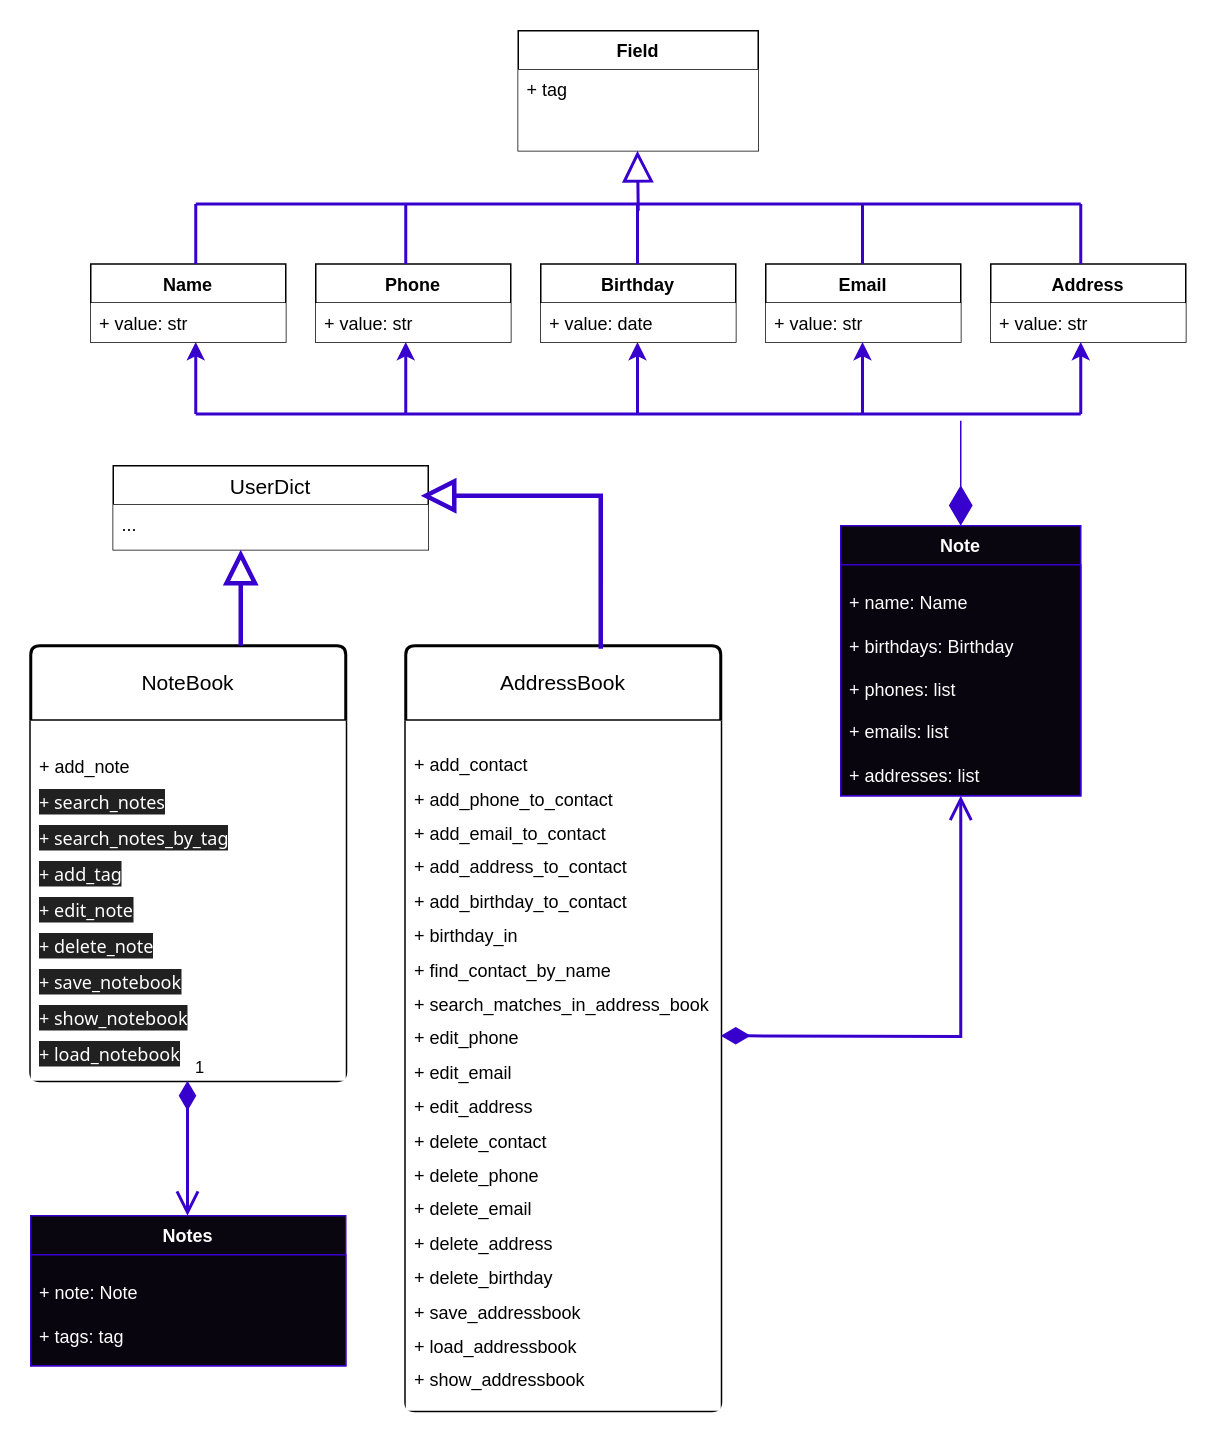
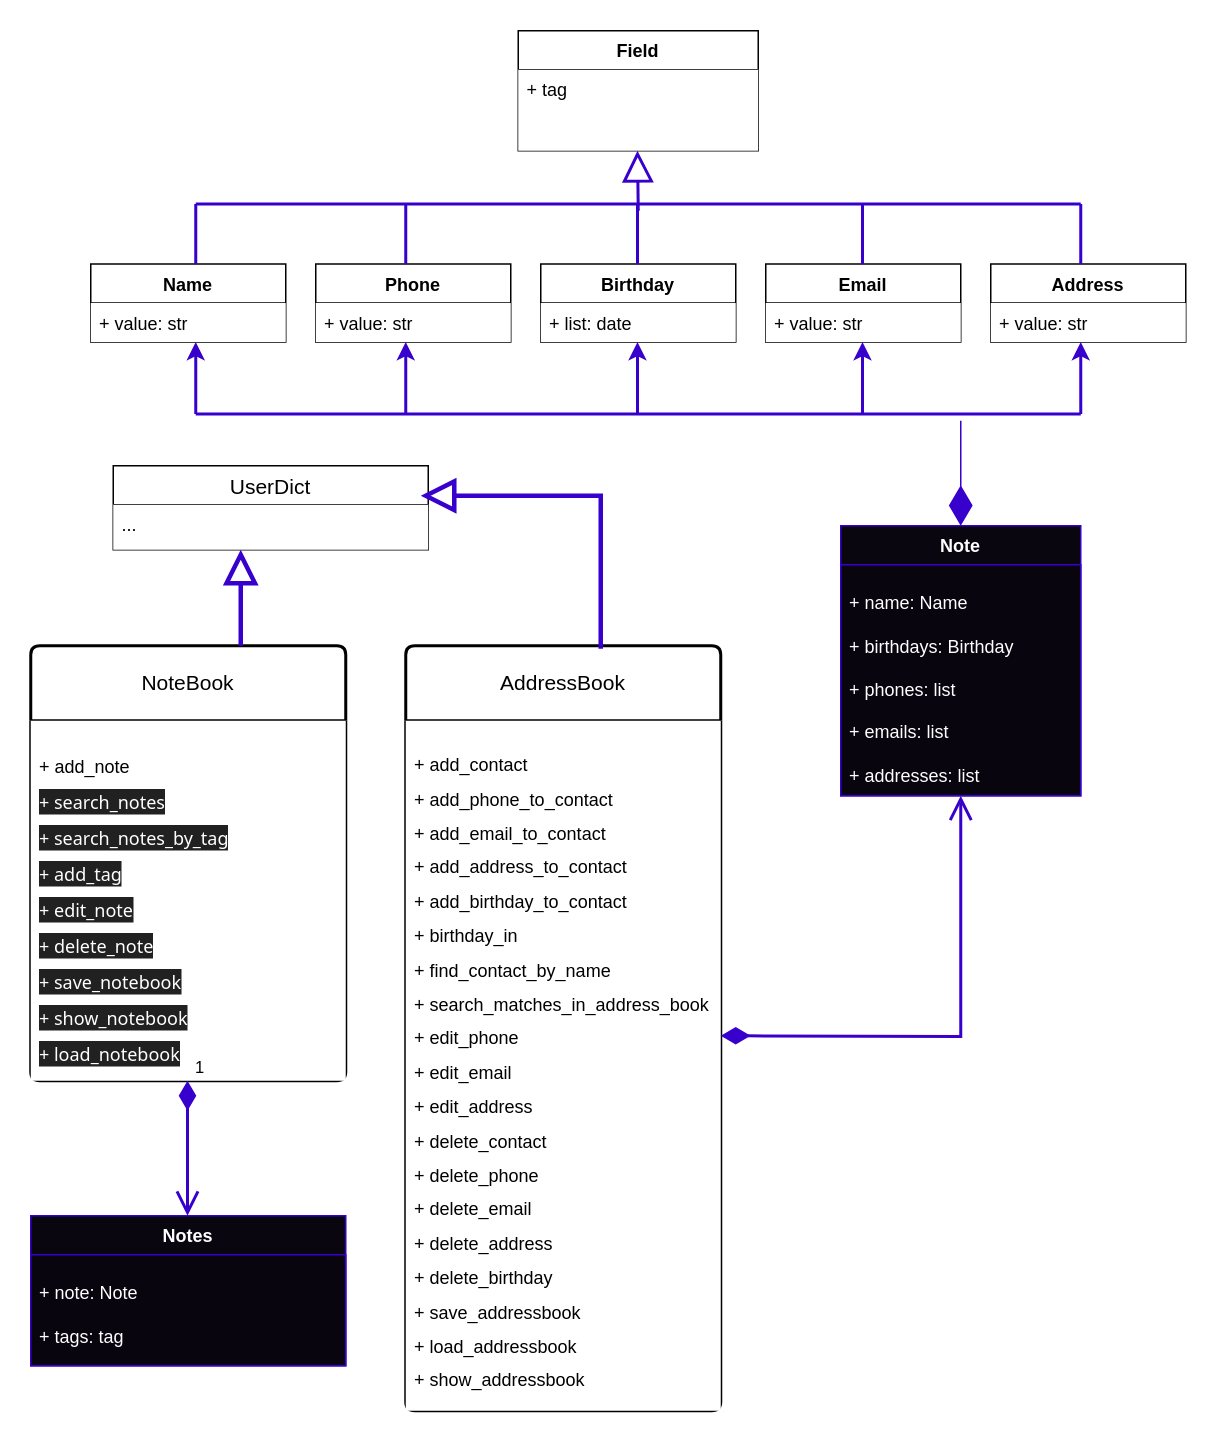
(606, 325) -> (599, 325)
